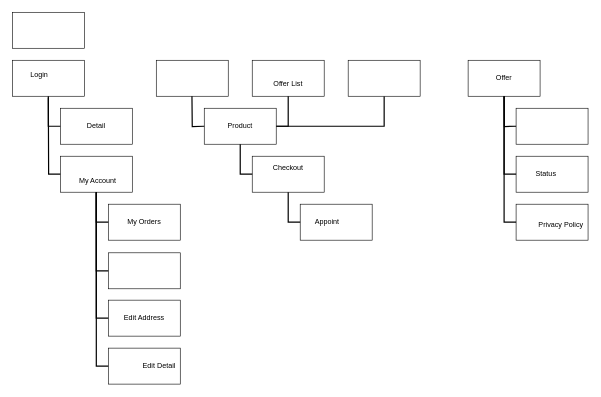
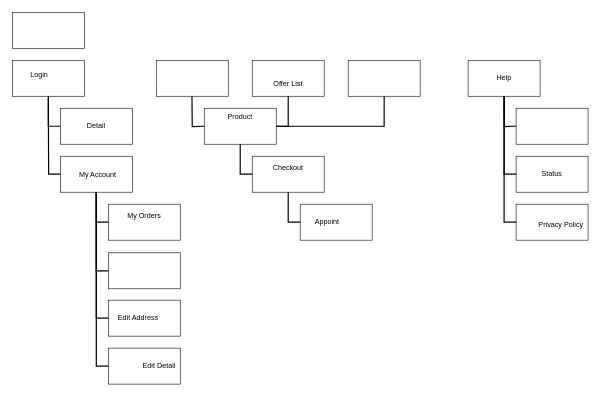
(504, 78) -> (504, 78)
(240, 126) -> (240, 117)
(546, 174) -> (552, 174)
(98, 181) -> (98, 175)
(144, 222) -> (144, 216)
(144, 318) -> (138, 318)
